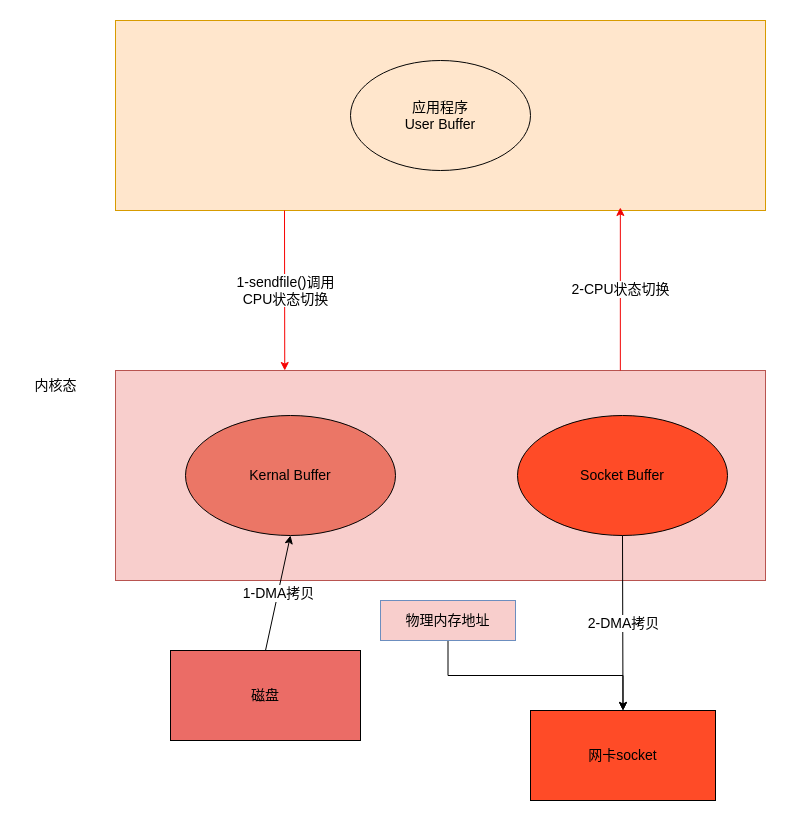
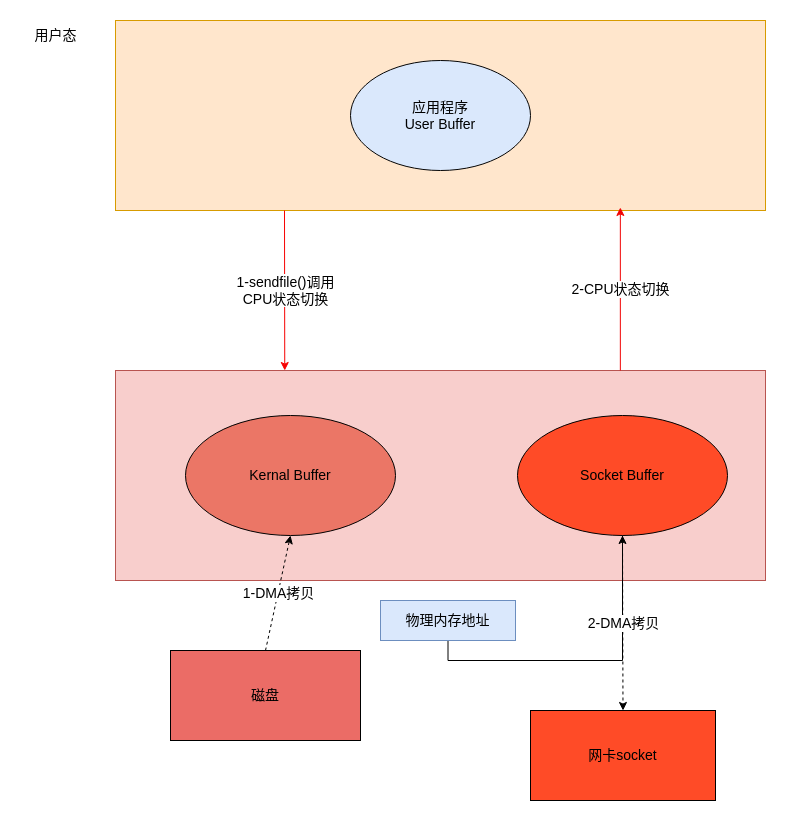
none -> (56, 36)
(441, 116) -> (441, 116)
(56, 386) -> none
(448, 621) -> (448, 621)
(271, 625) -> (271, 625)
(623, 667) -> (623, 667)
(525, 676) -> (532, 661)
